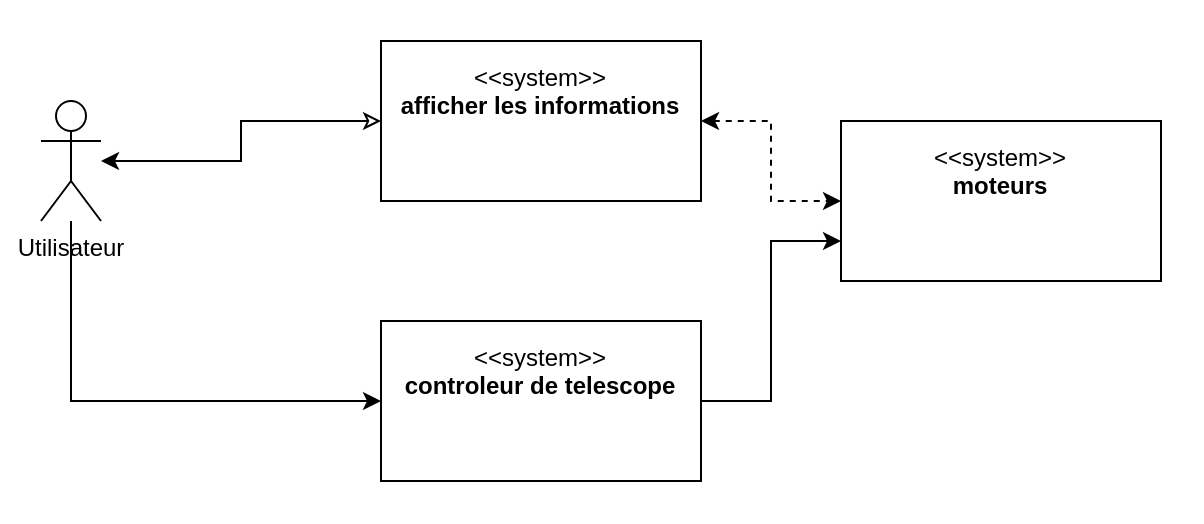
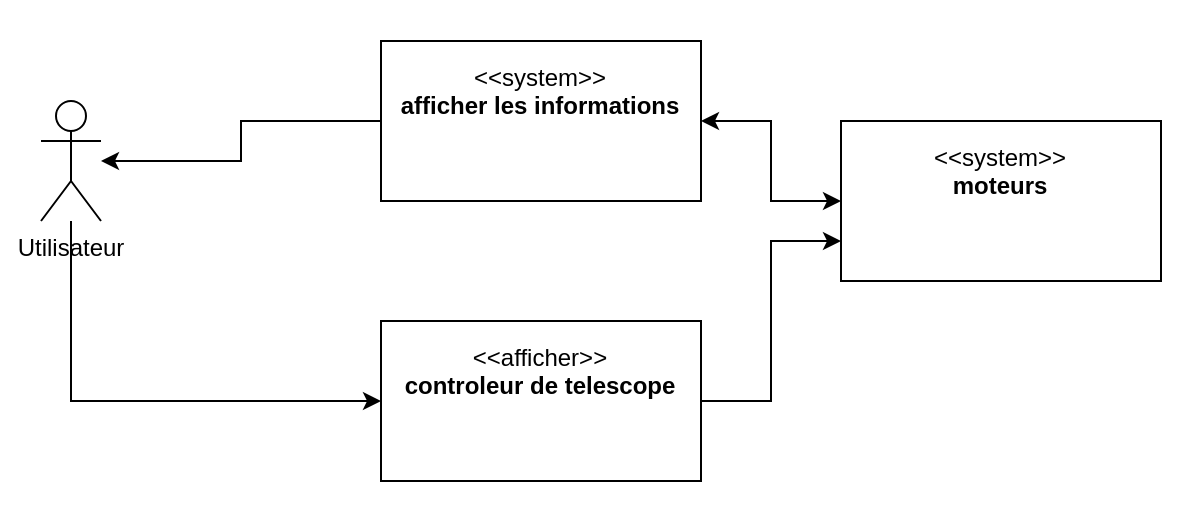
(366, 121) -> (371, 121)
(771, 161) -> (771, 161)
(541, 321) -> (541, 321)
